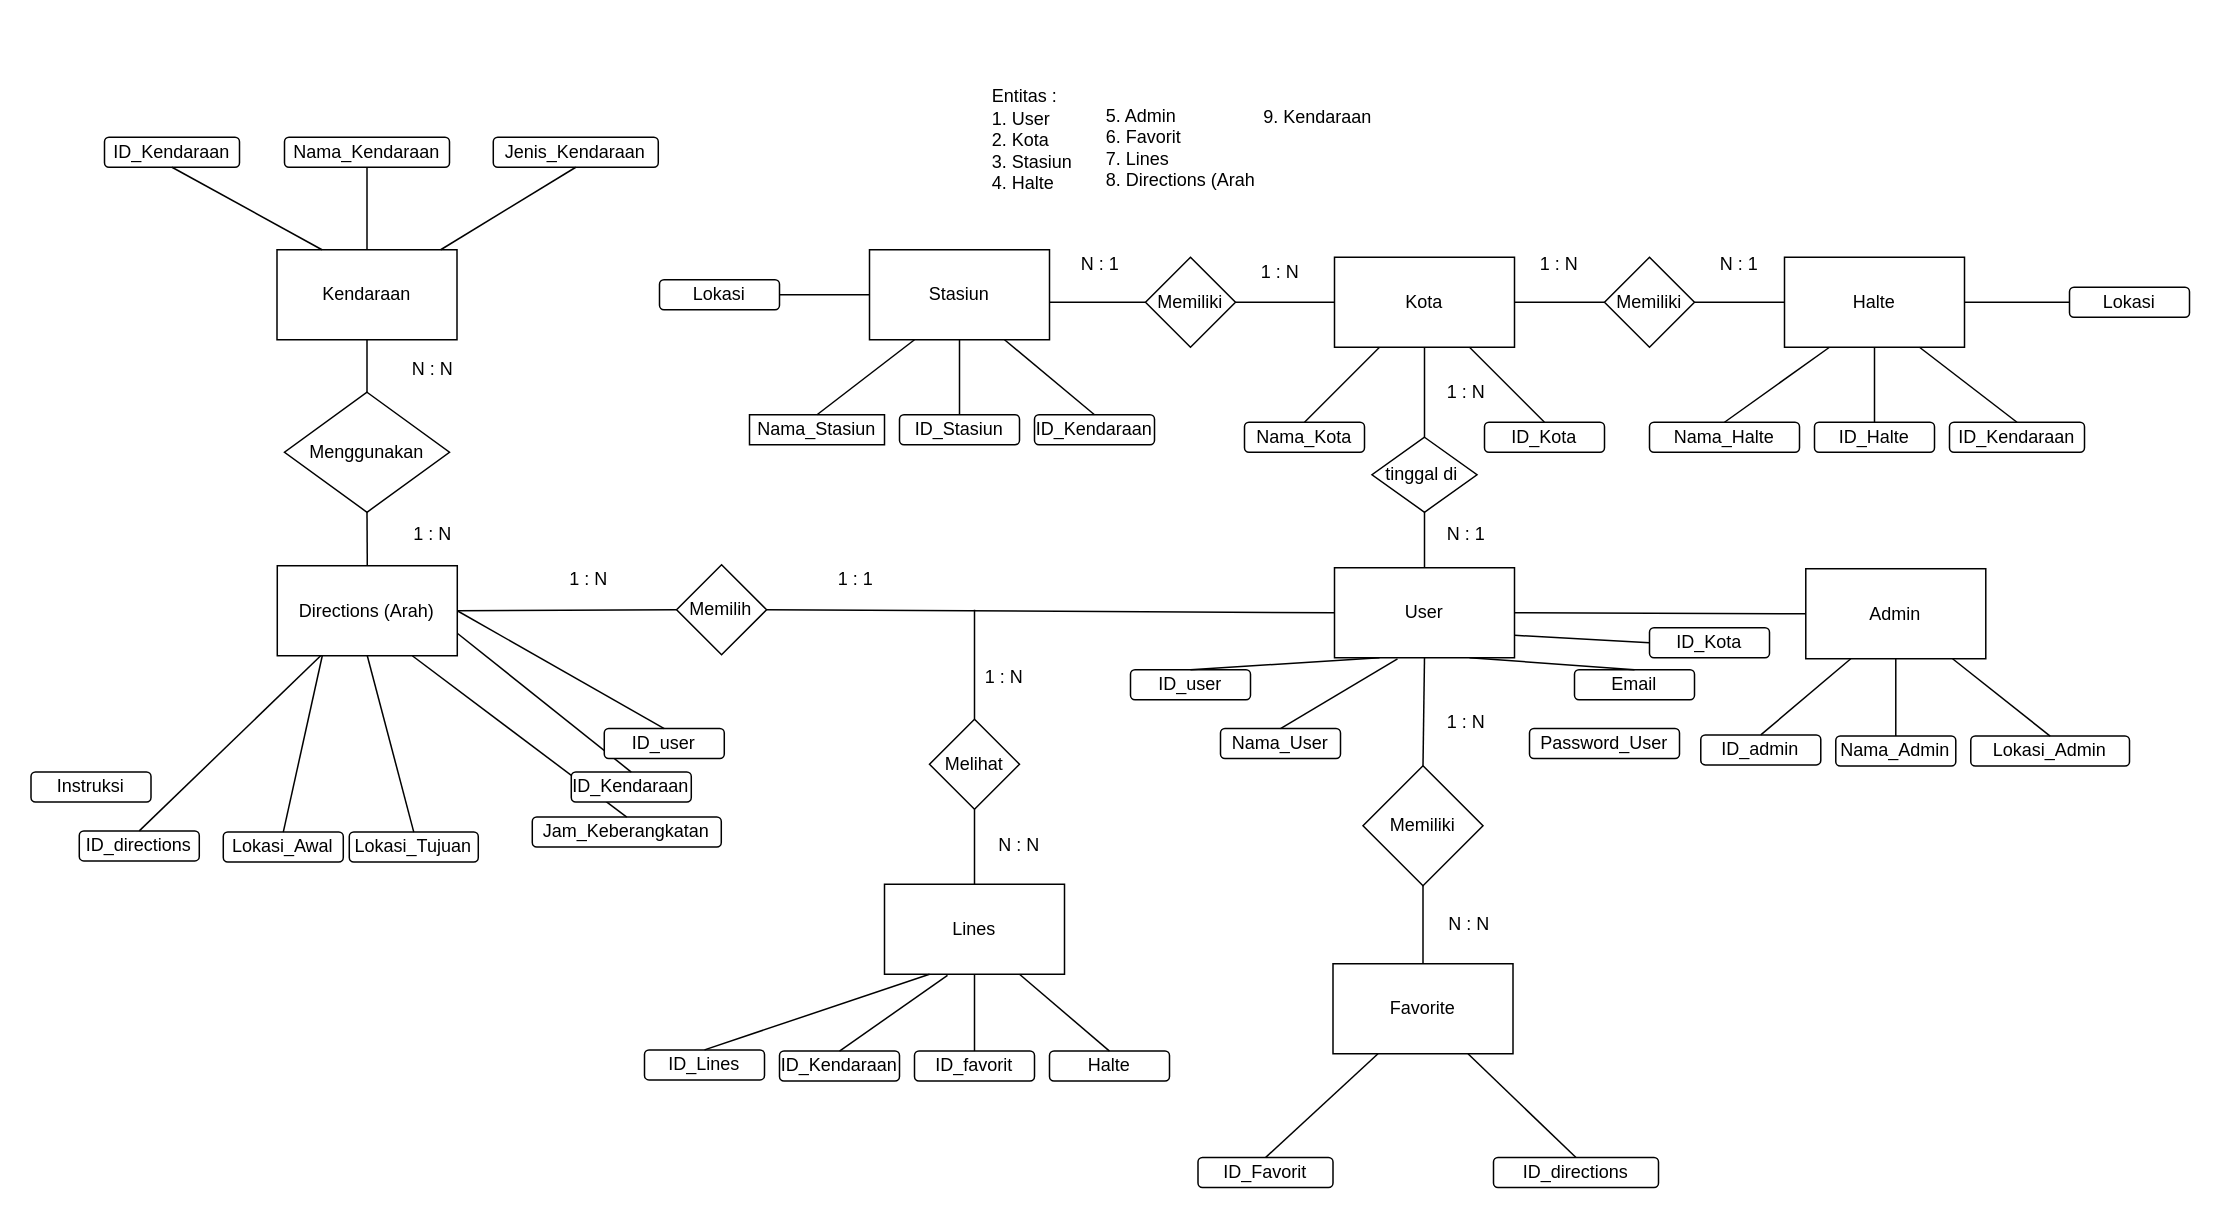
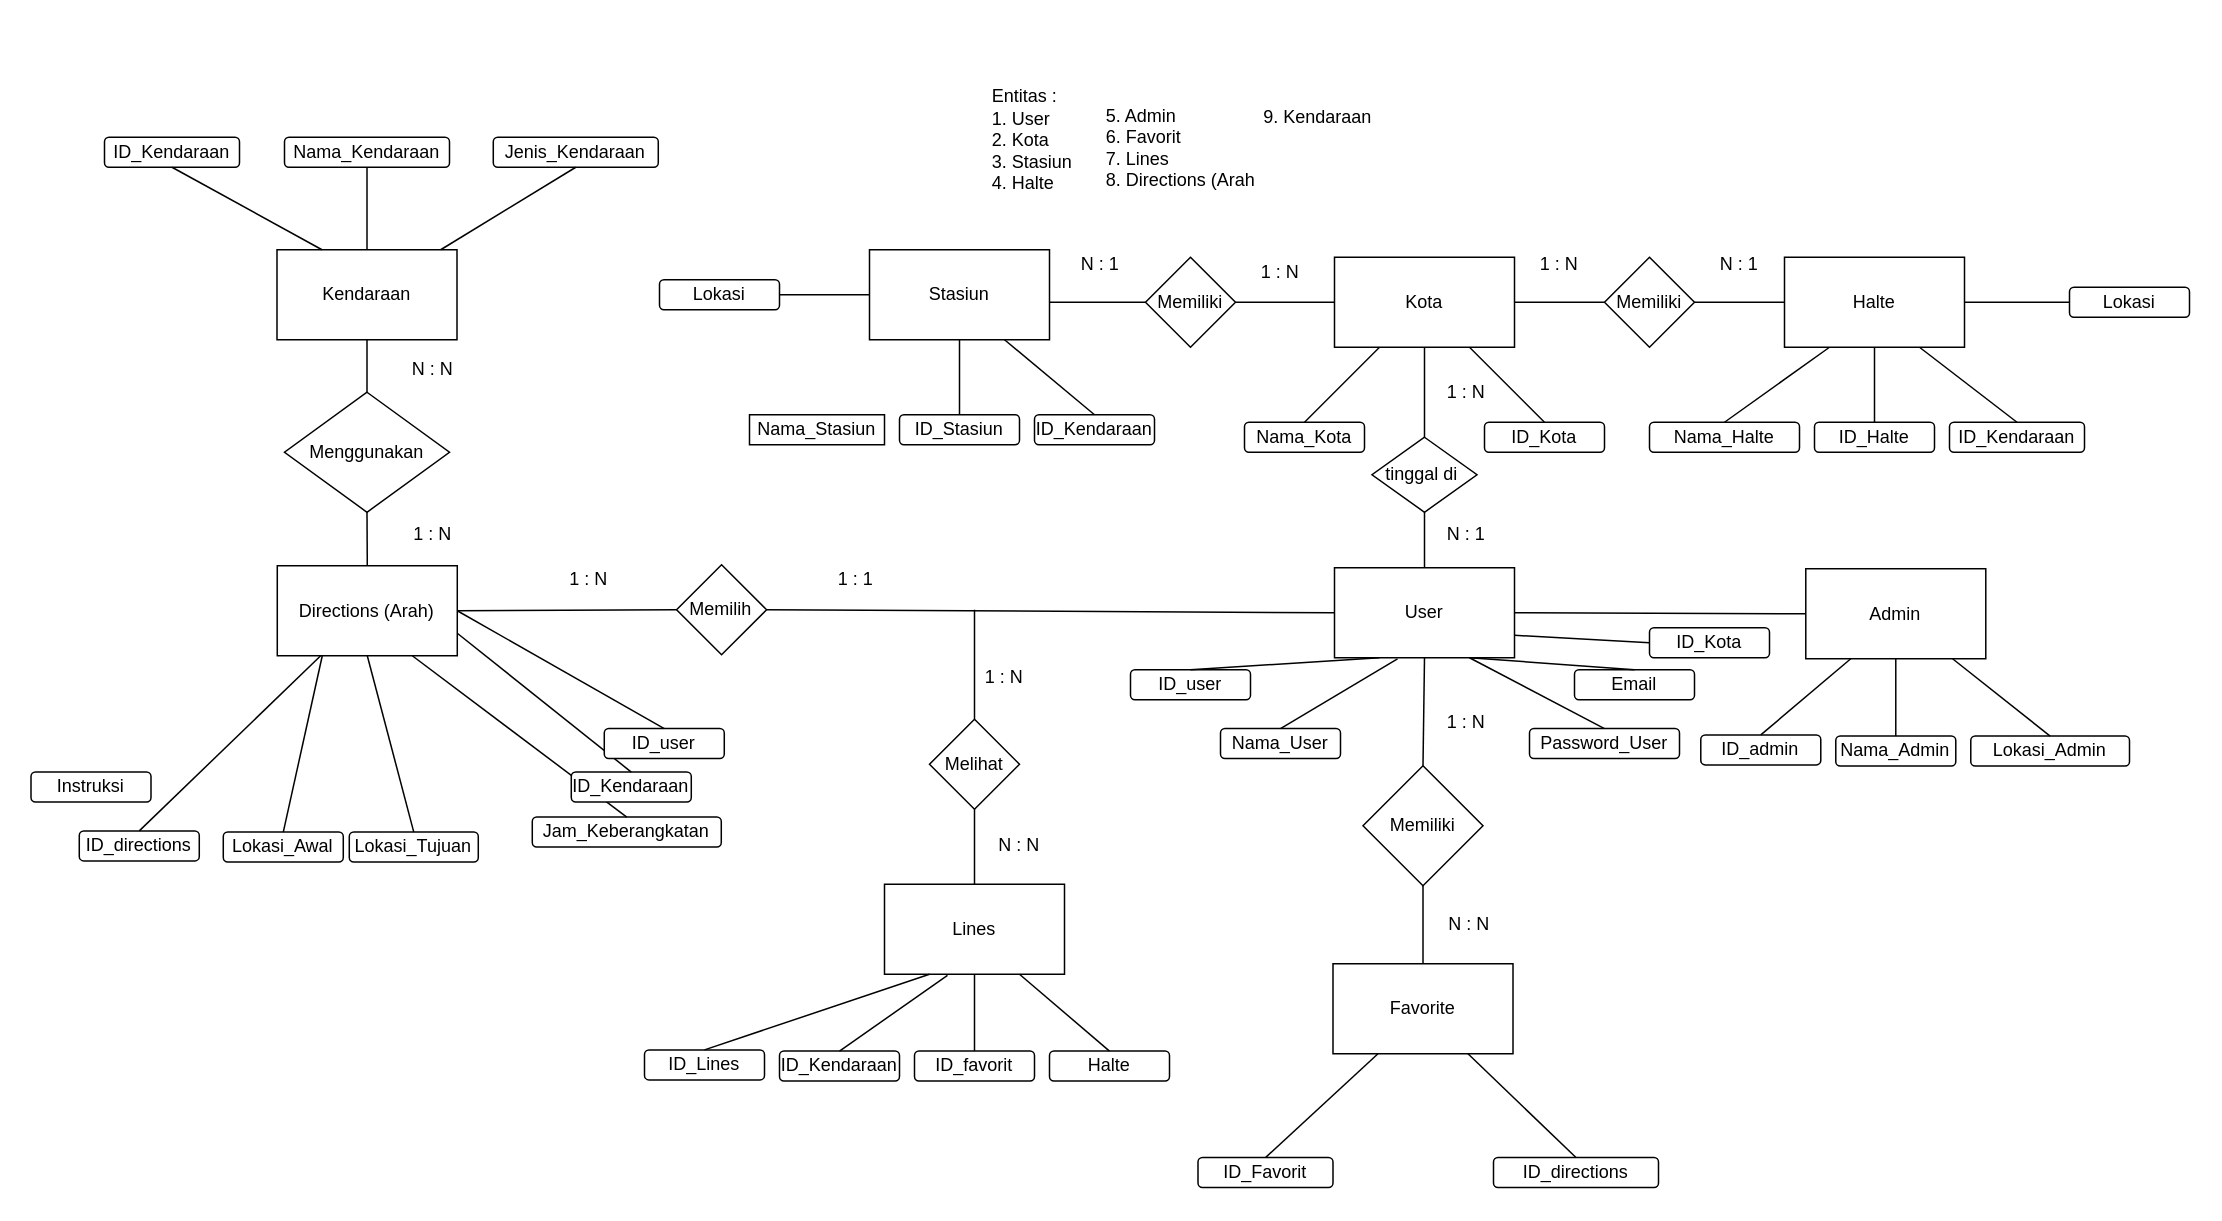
(865, 378) -> none
none -> (1538, 694)
